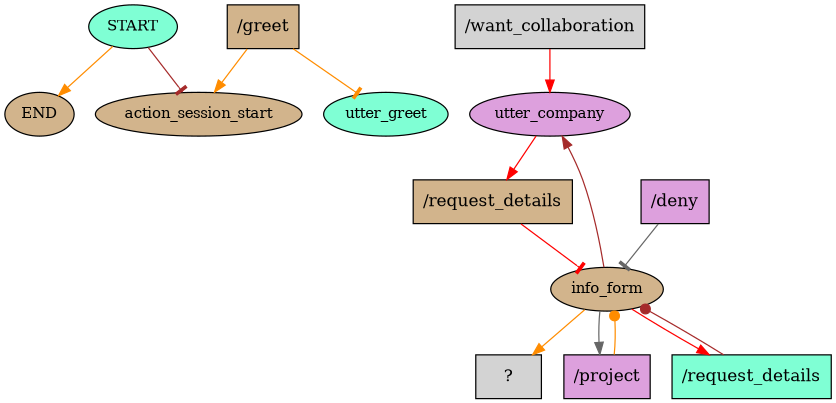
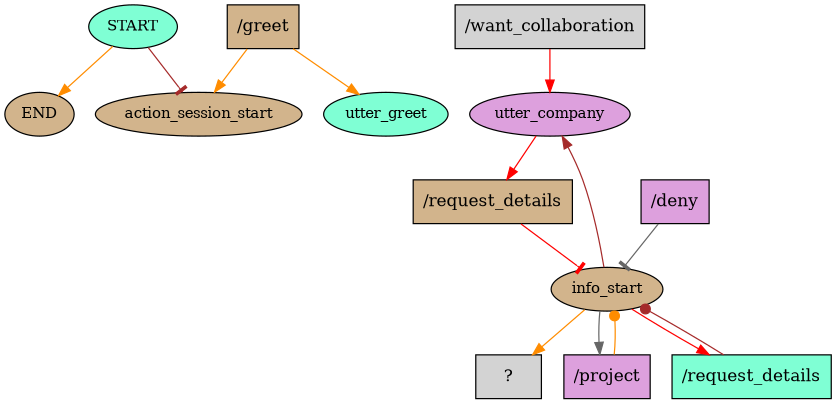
(324, 70) -> (324, 70)
(607, 289) -> (607, 289)
